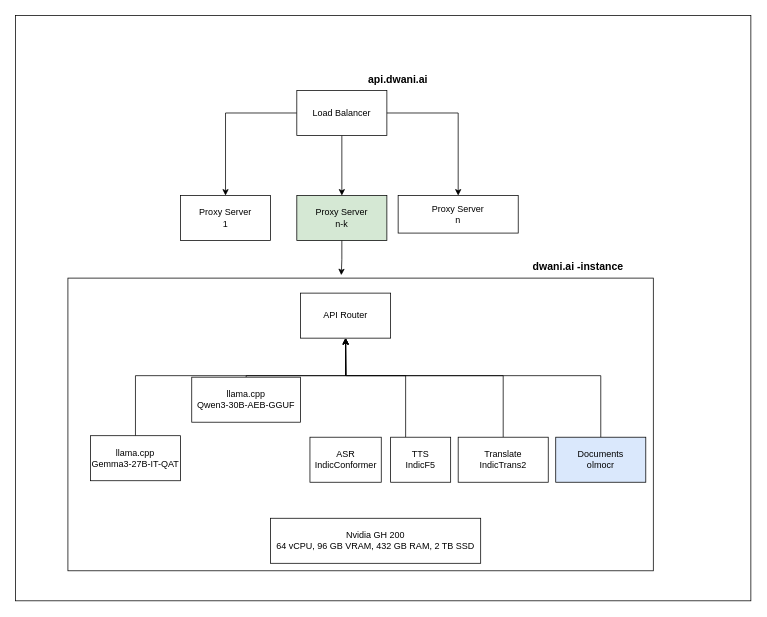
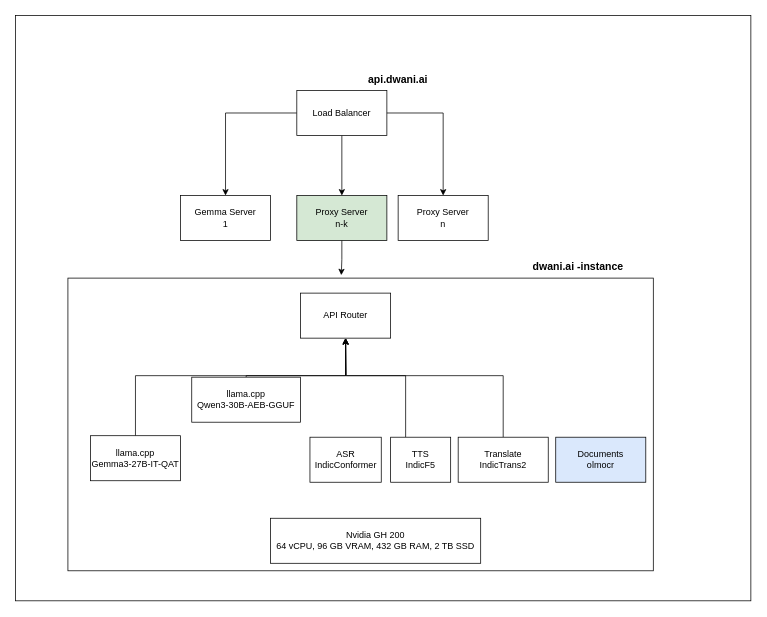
(458, 214) -> (443, 218)
(225, 218) -> (225, 218)
(583, 375) -> none
